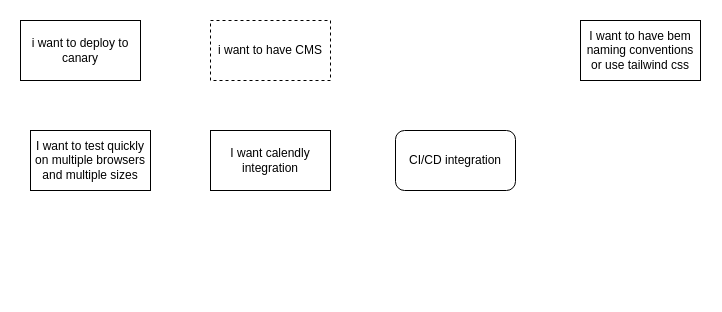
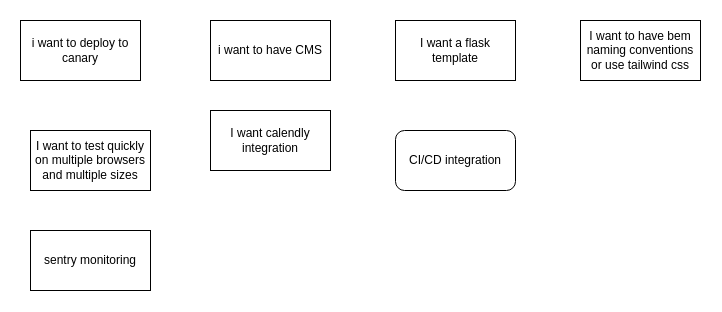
(271, 51) -> (271, 51)
none -> (456, 51)
(271, 161) -> (271, 141)
none -> (91, 261)
